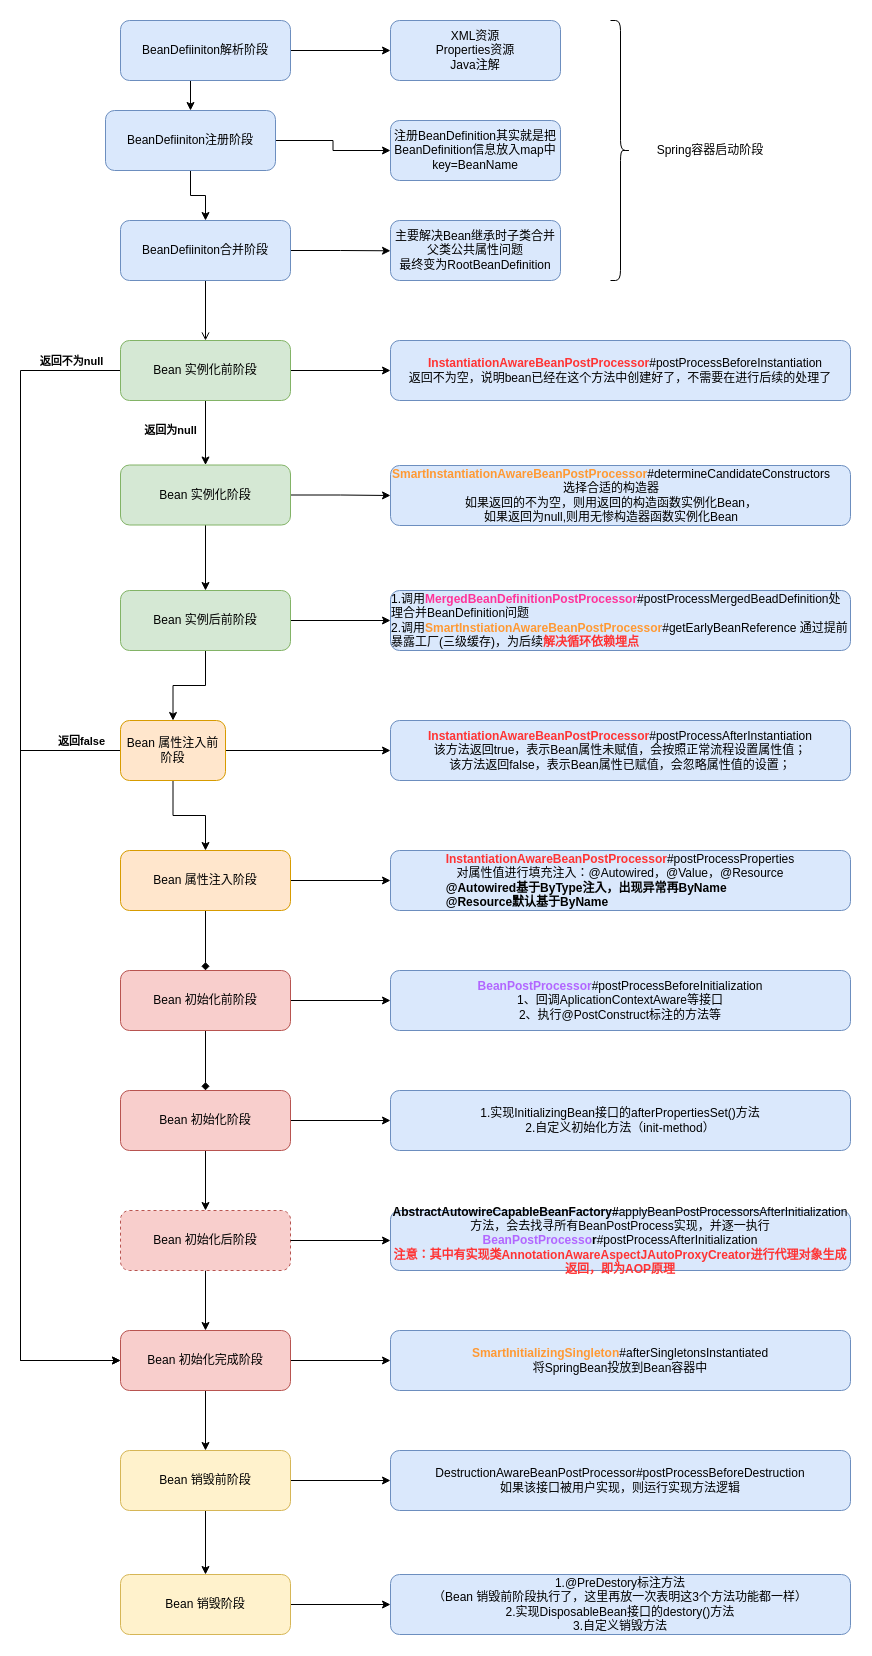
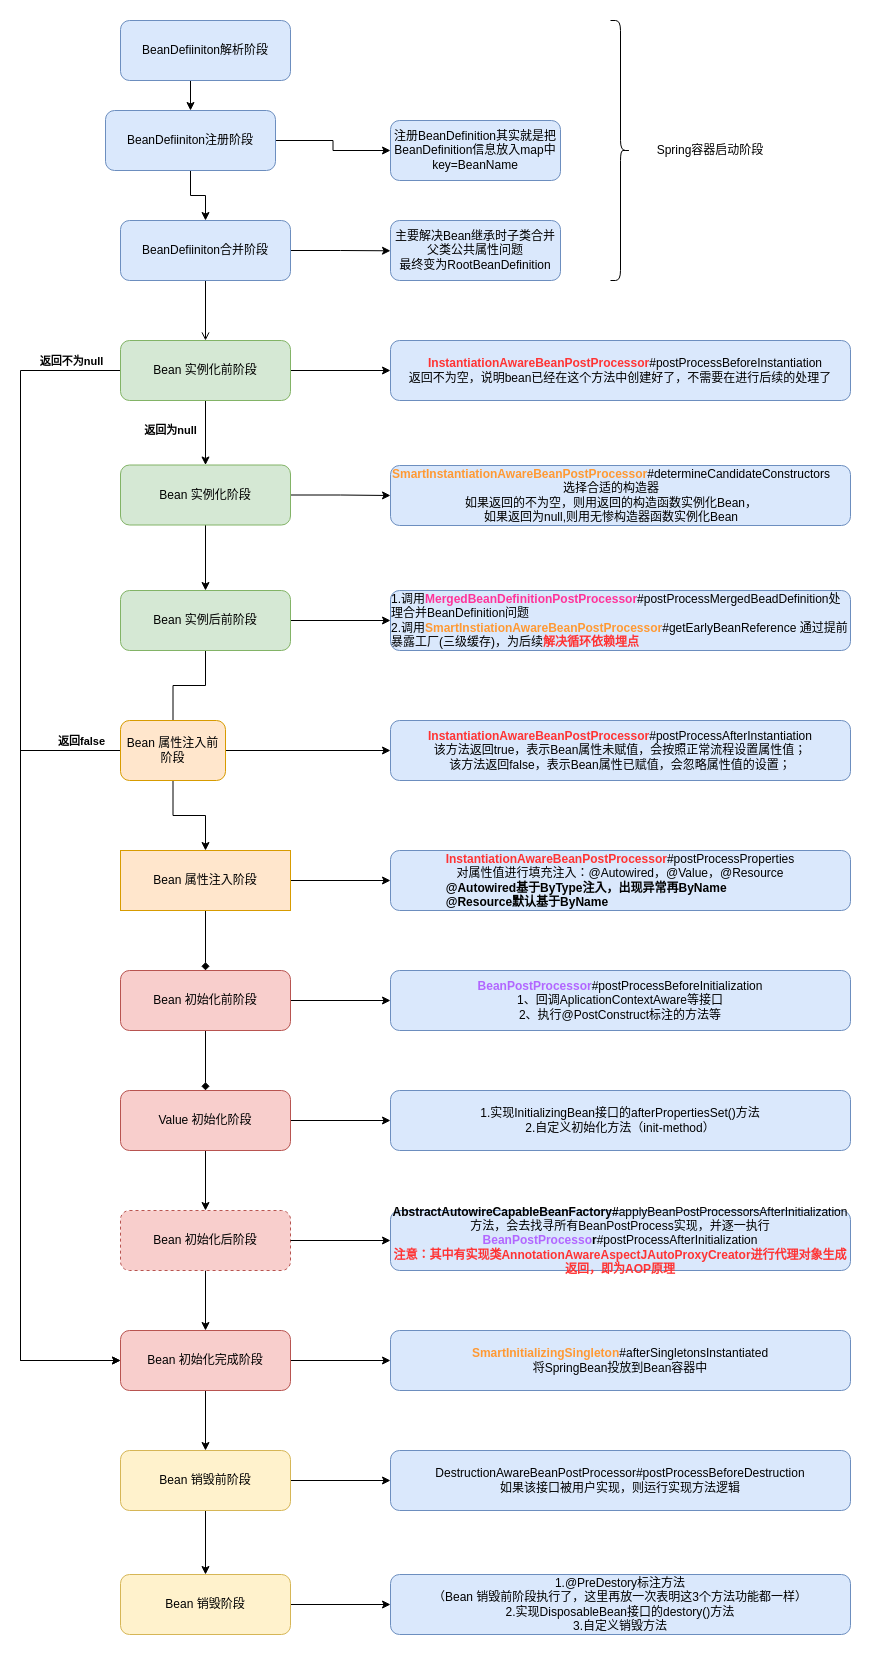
(337, 51) -> none
(476, 51) -> none
(173, 712) -> (173, 714)
(206, 881) -> (206, 881)
(206, 1121) -> (206, 1121)
